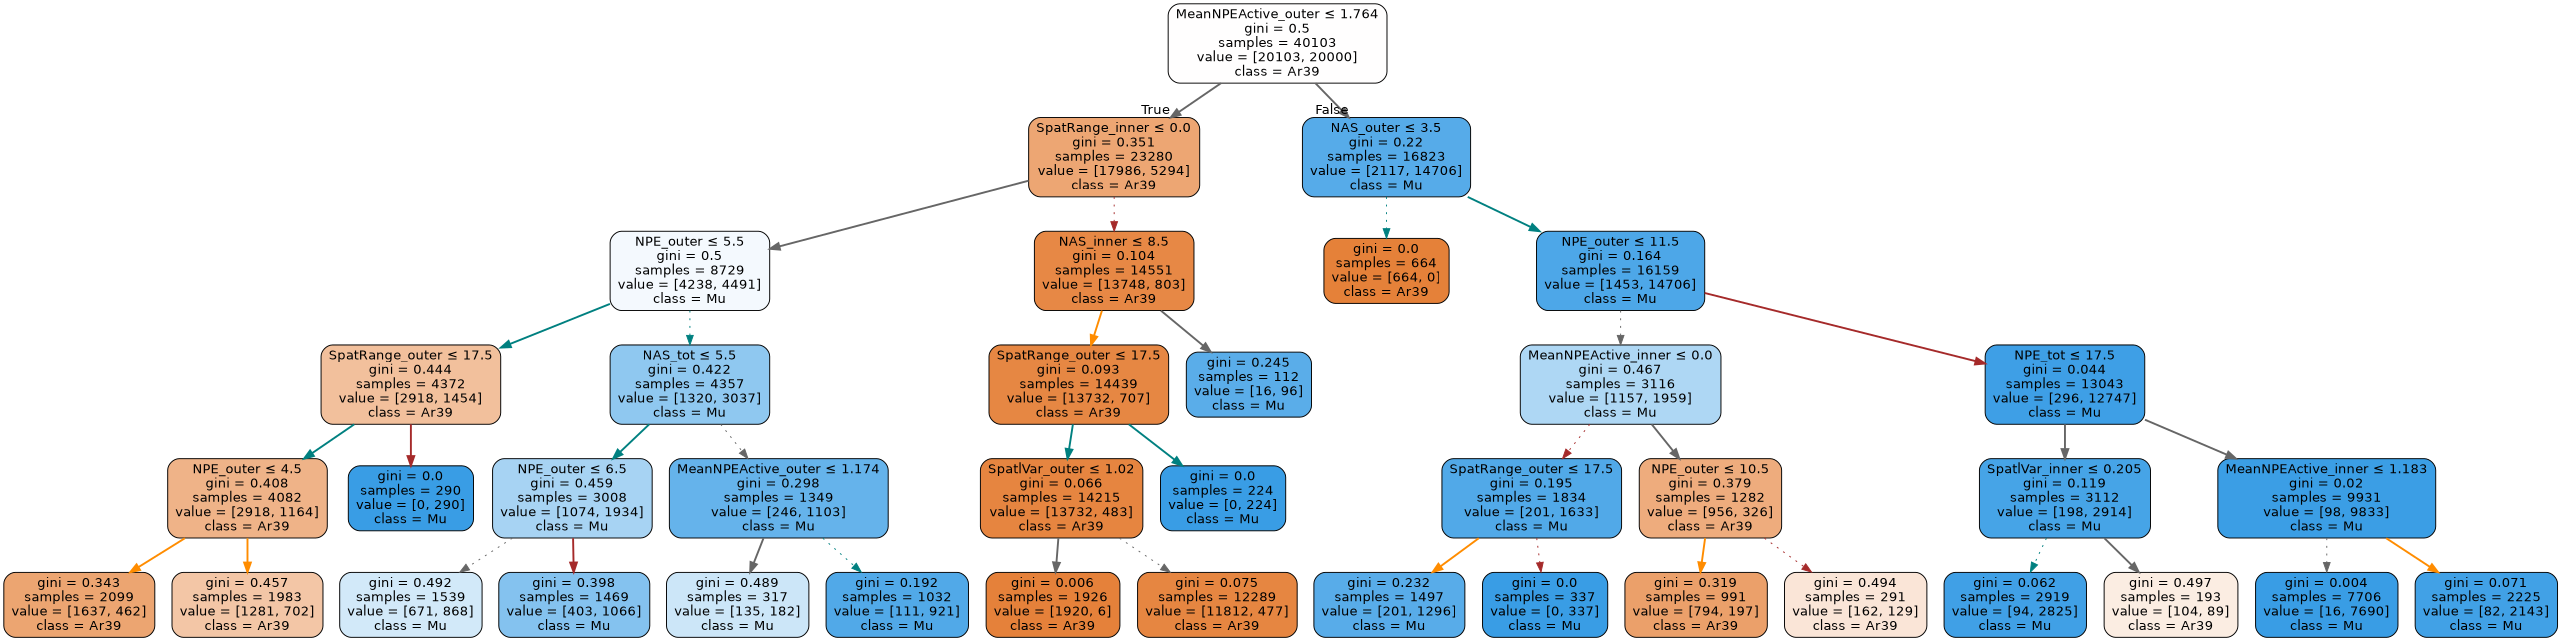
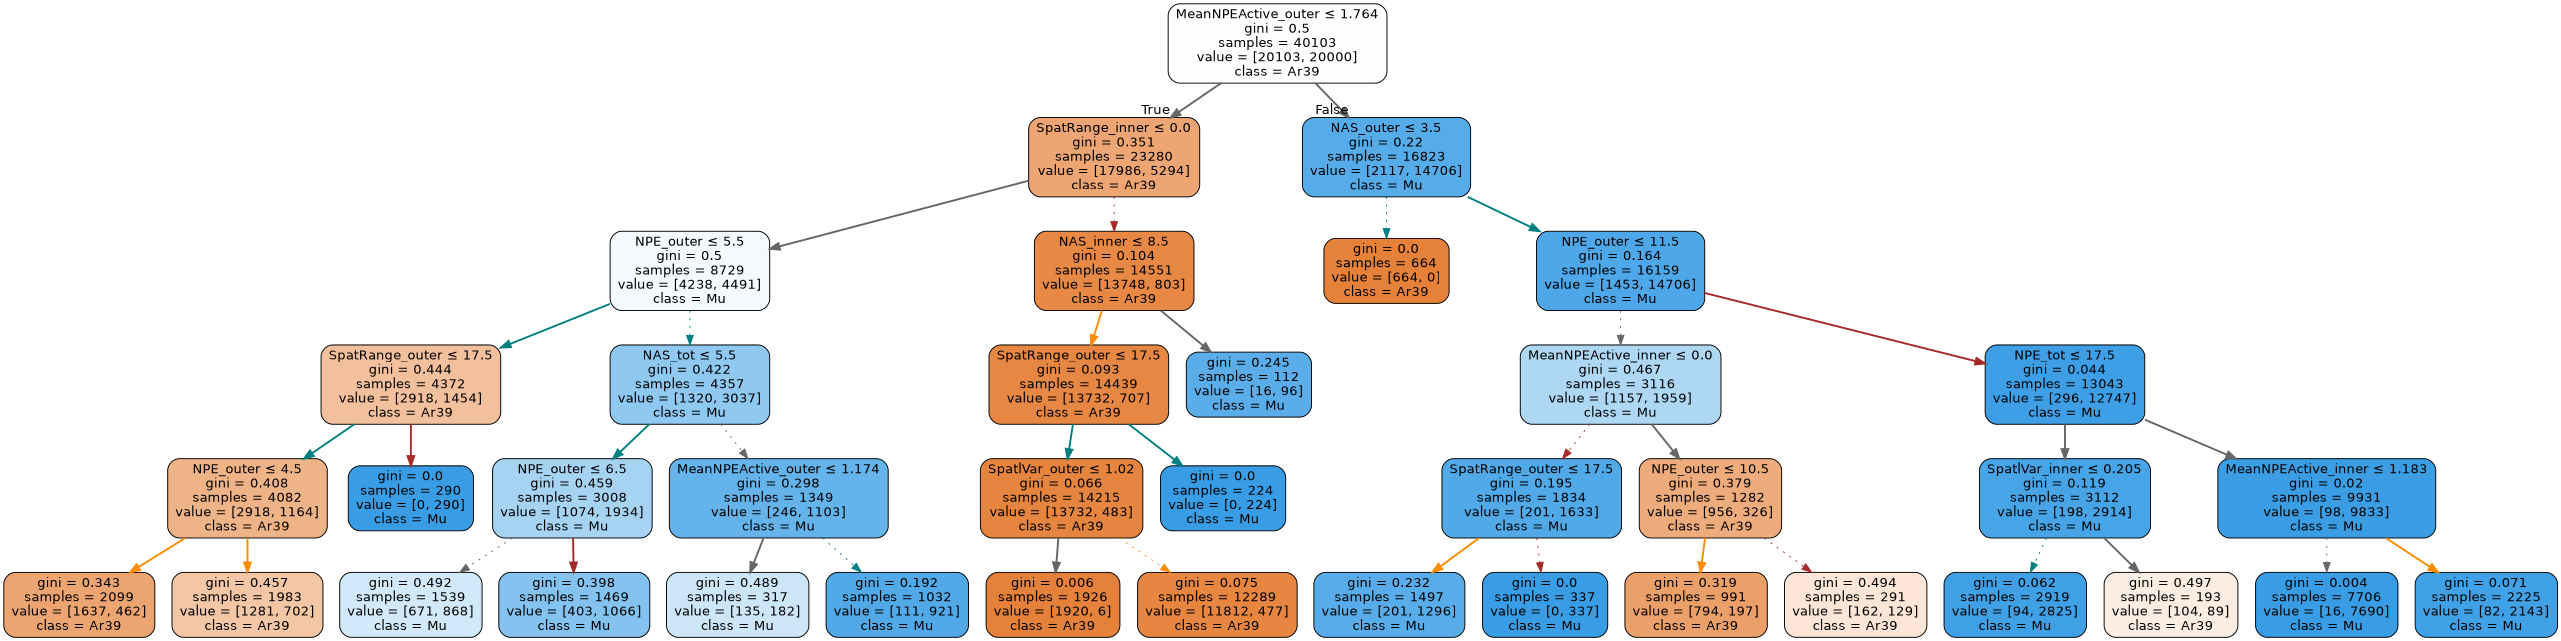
(1141, 553) -> (1141, 553)
